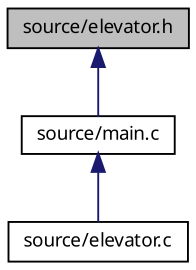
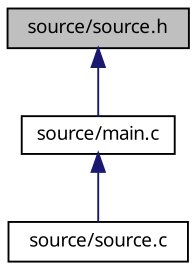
(98, 28) -> (98, 28)
(98, 242) -> (98, 242)
